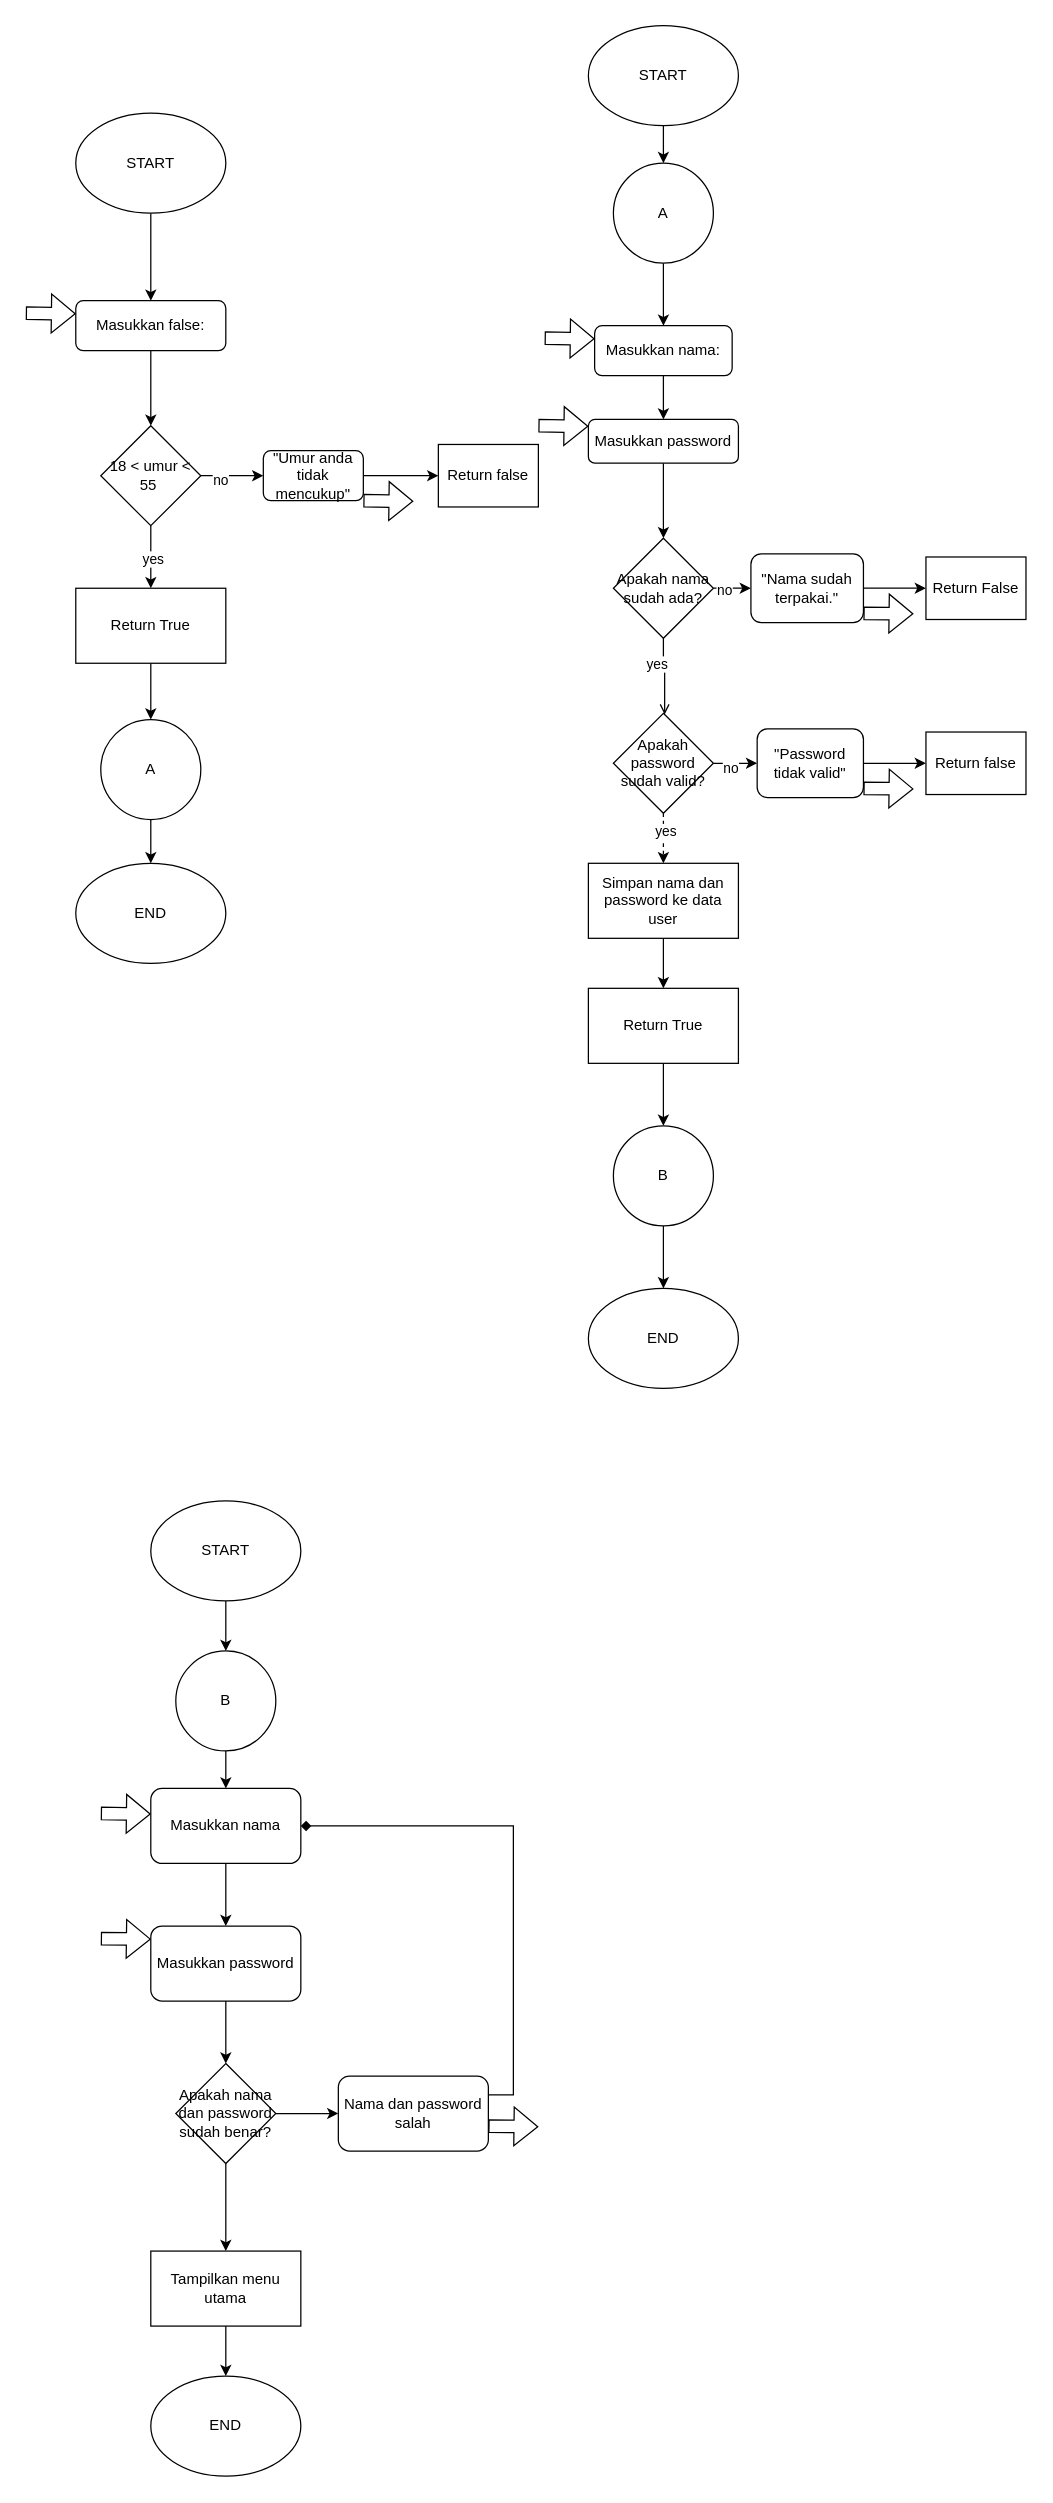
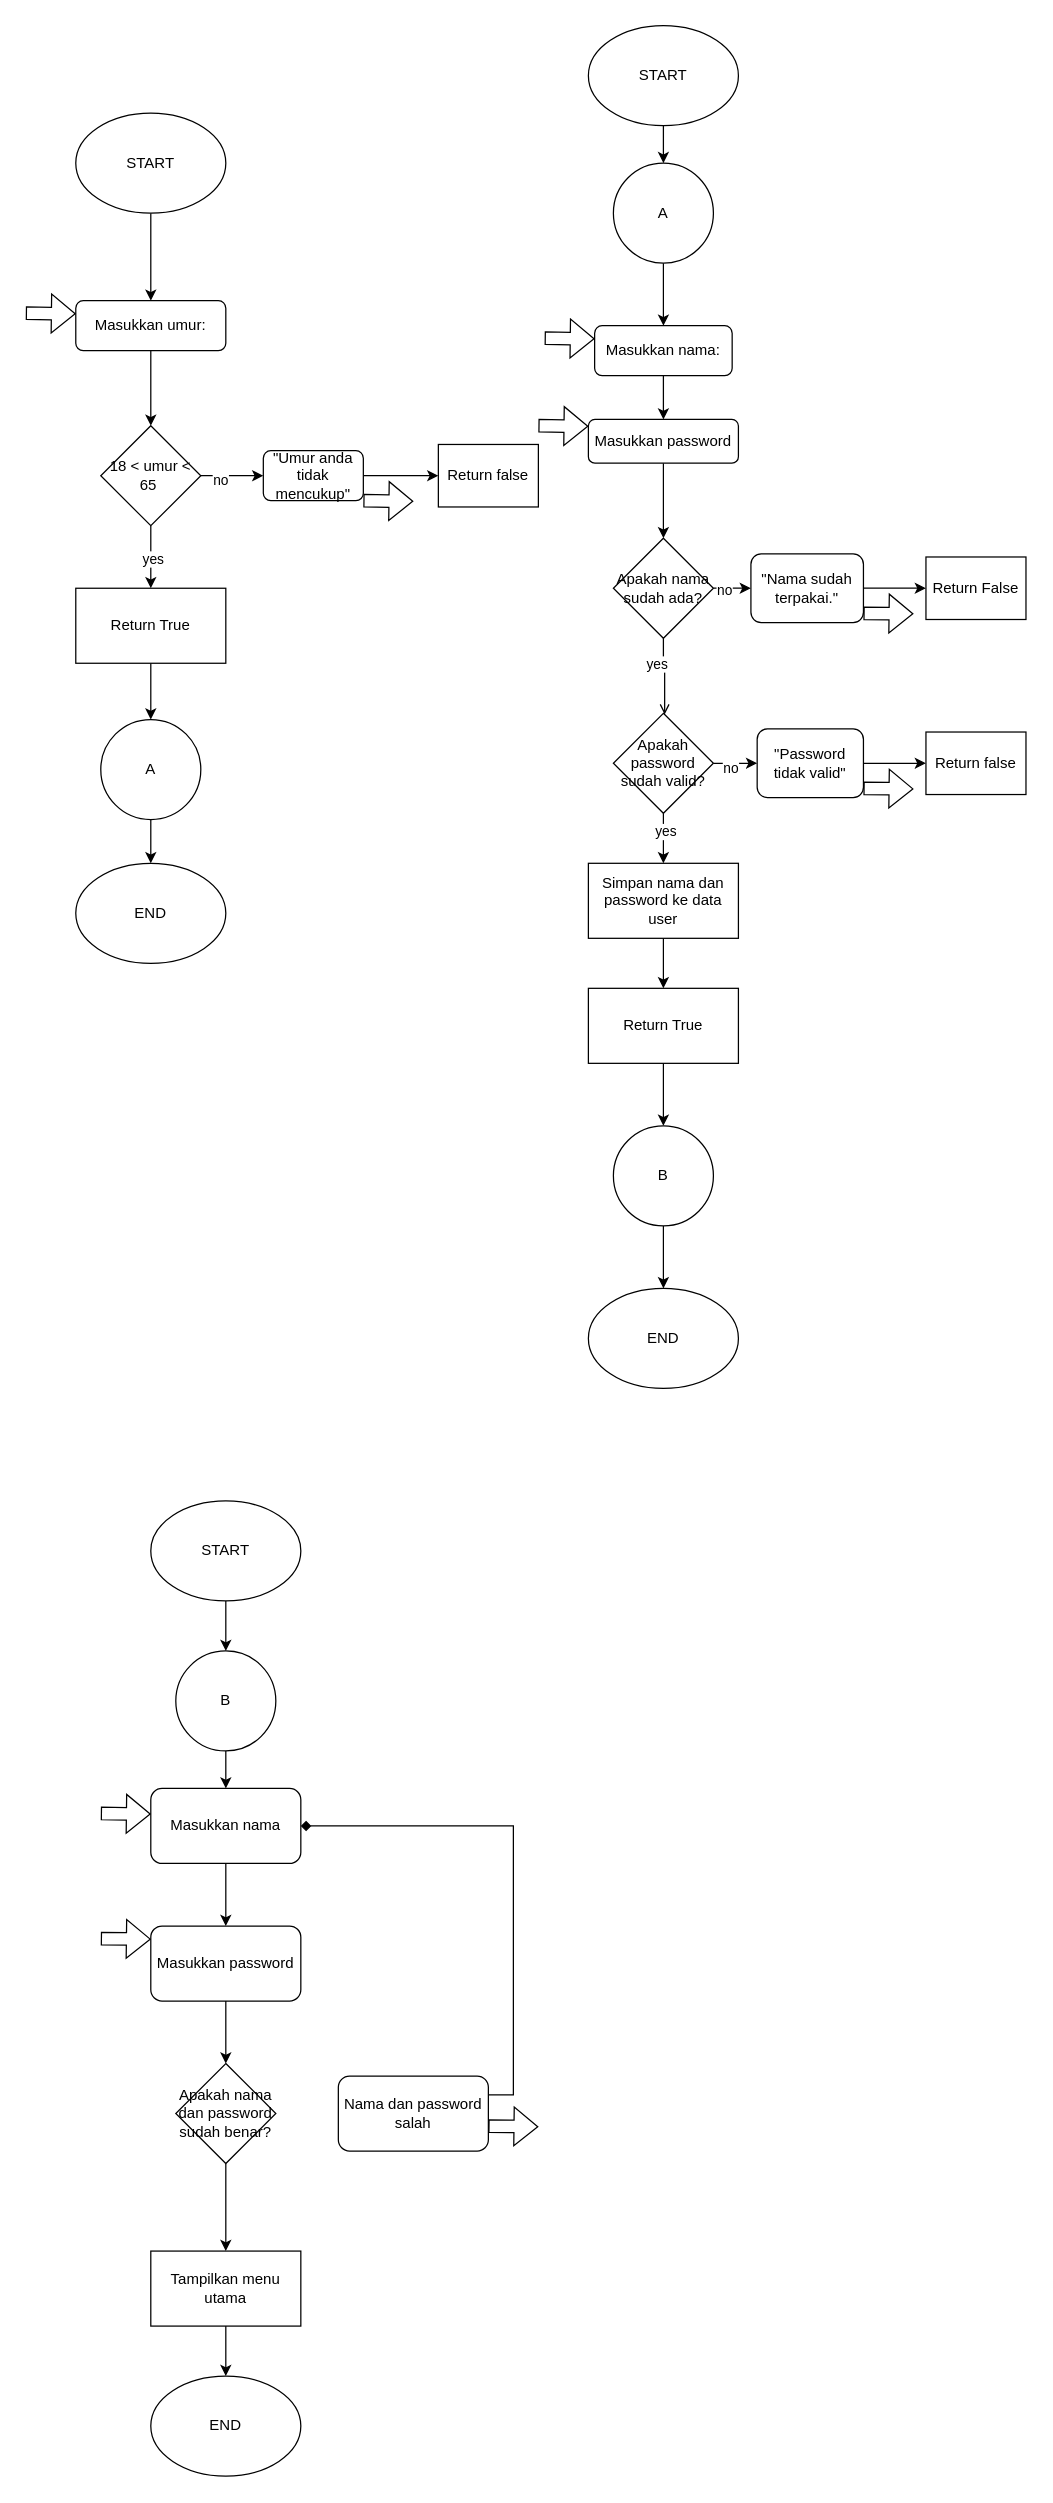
(151, 326) -> (151, 326)
(151, 476) -> (151, 476)
(663, 845) -> (663, 845)
(303, 2113) -> none
